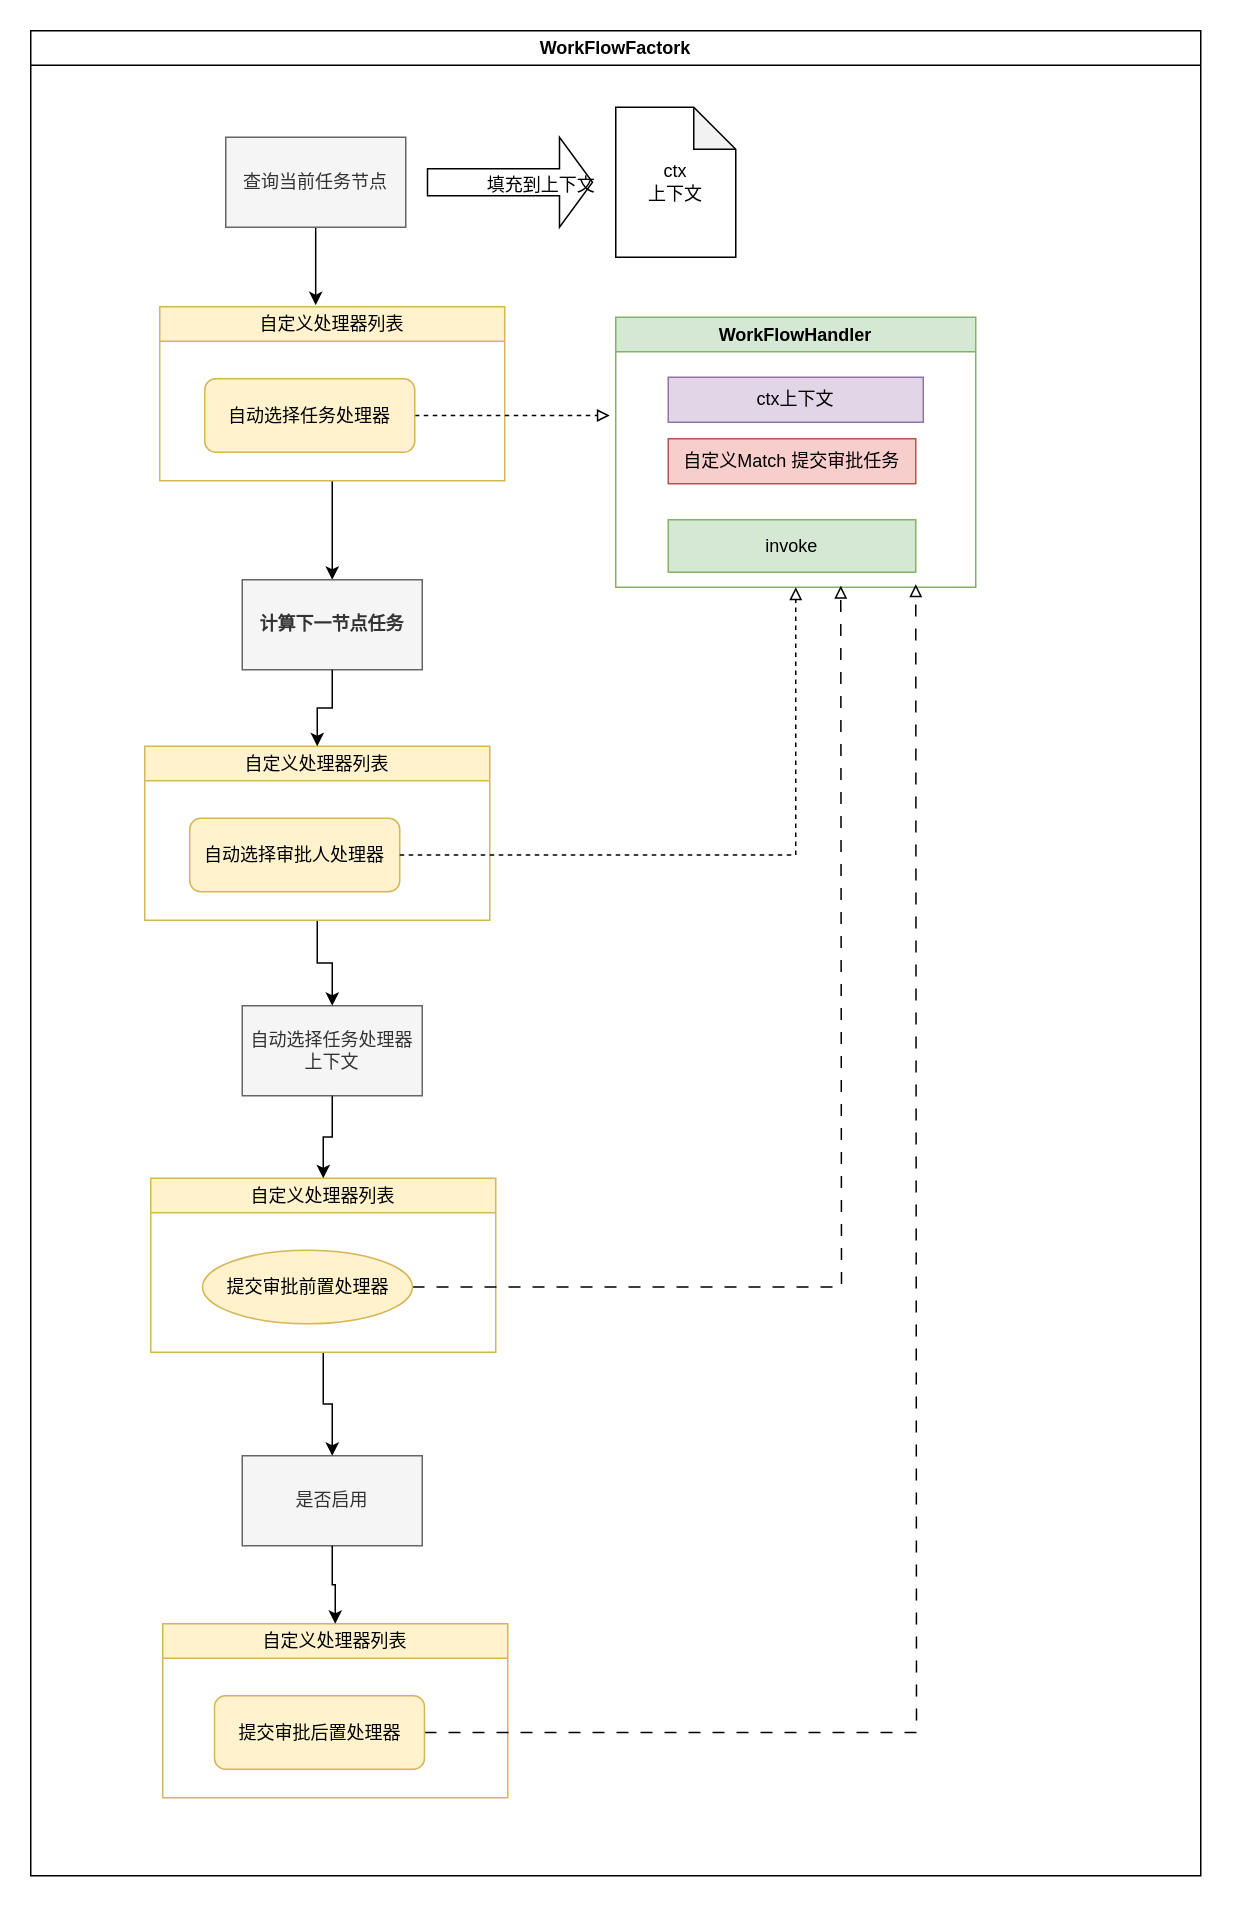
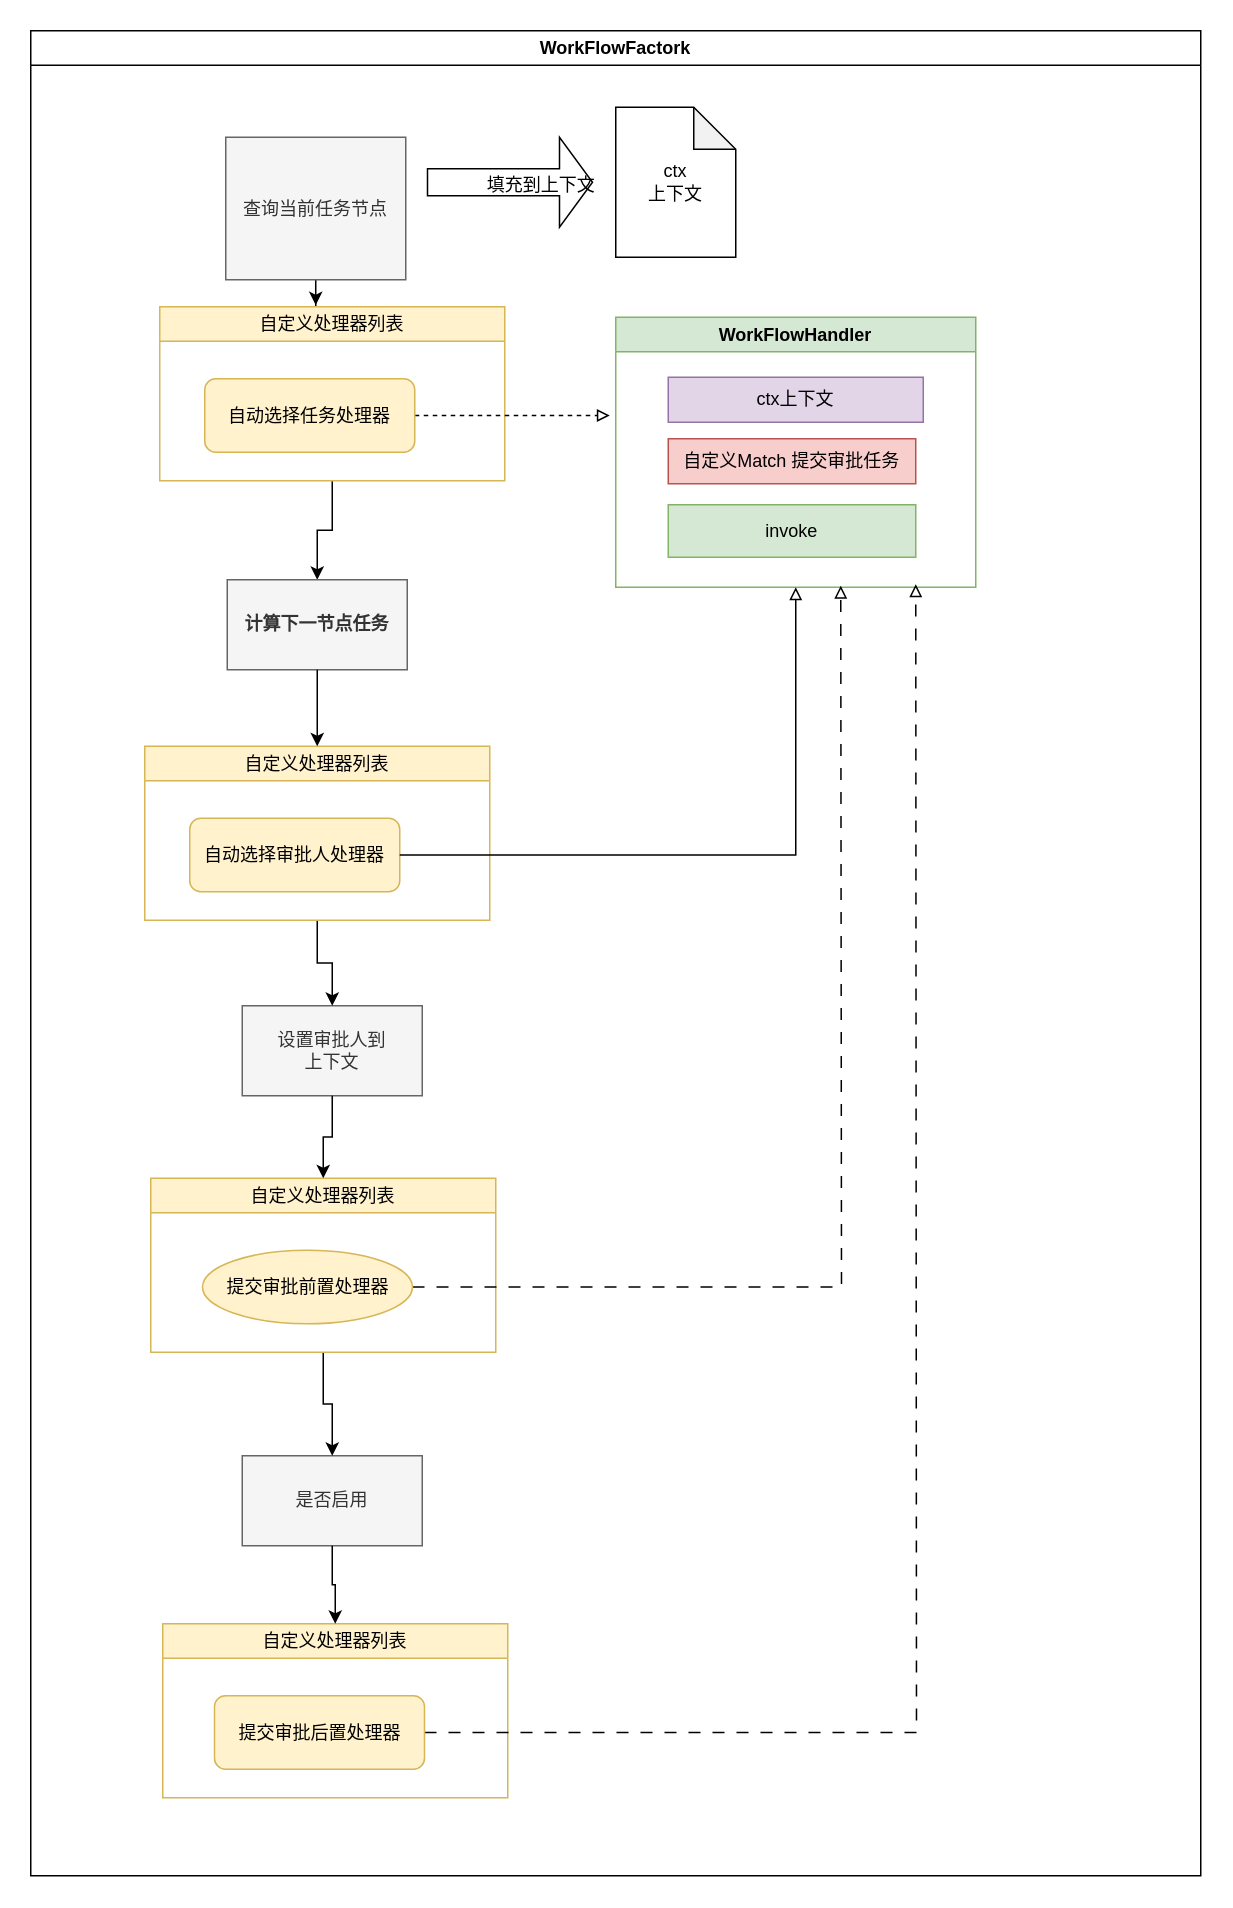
(316, 182) -> (316, 209)
(792, 546) -> (792, 531)
(332, 625) -> (317, 625)
(725, 855) -> (725, 855)
(332, 1051) -> (332, 1051)
